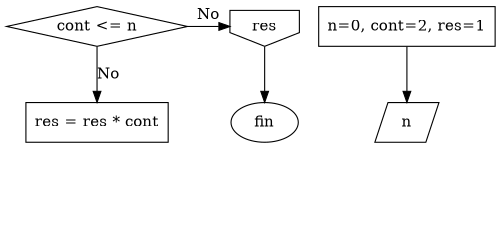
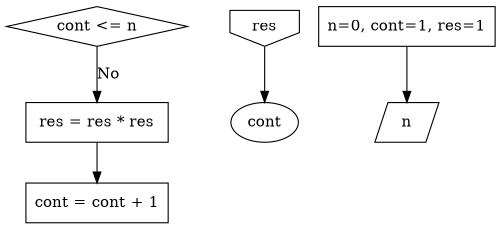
(203, 26) -> none
(407, 26) -> (407, 26)
(97, 122) -> (97, 122)
(265, 122) -> (265, 122)
none -> (97, 203)
